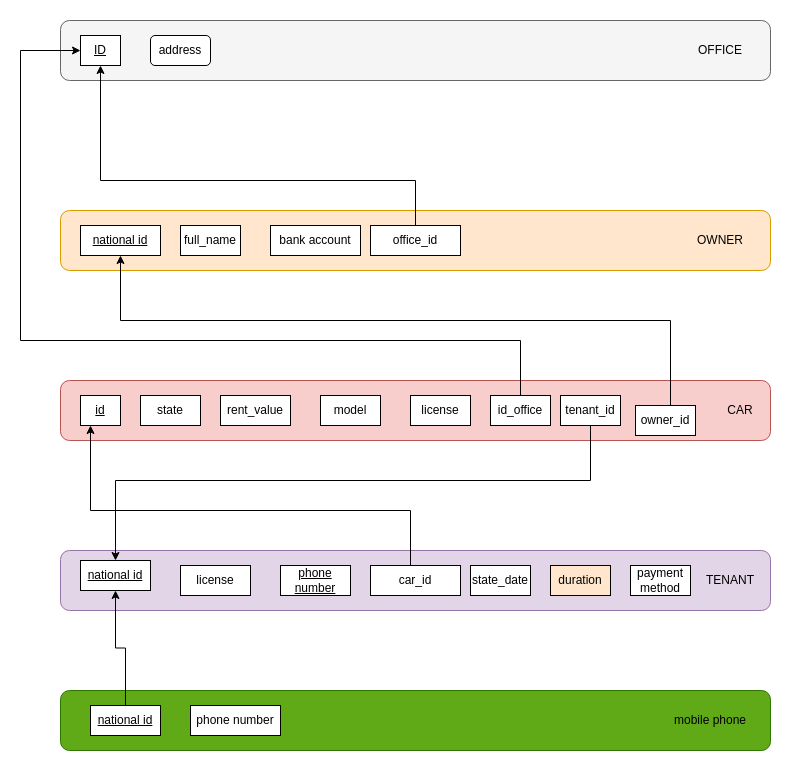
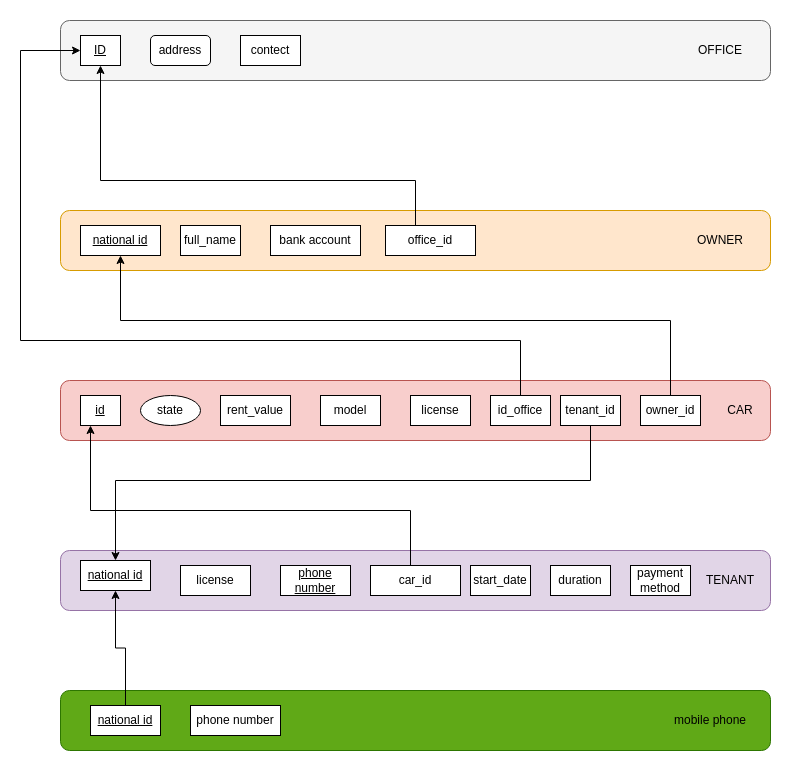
none -> (271, 51)
(416, 241) -> (431, 241)
(171, 411) -> (171, 411)
(666, 421) -> (671, 411)
(501, 581) -> (501, 581)
(581, 581) -> (581, 581)
